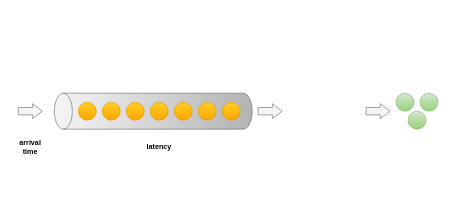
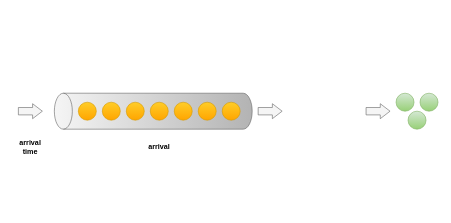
(159, 147) -> (159, 147)
